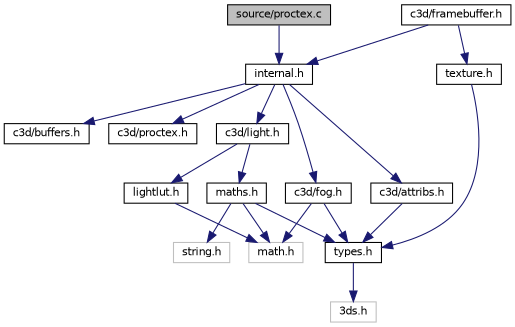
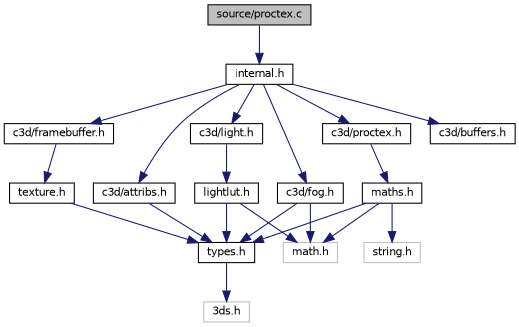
(373, 43) -> (164, 102)
(246, 158) -> (377, 159)
none -> (227, 217)
